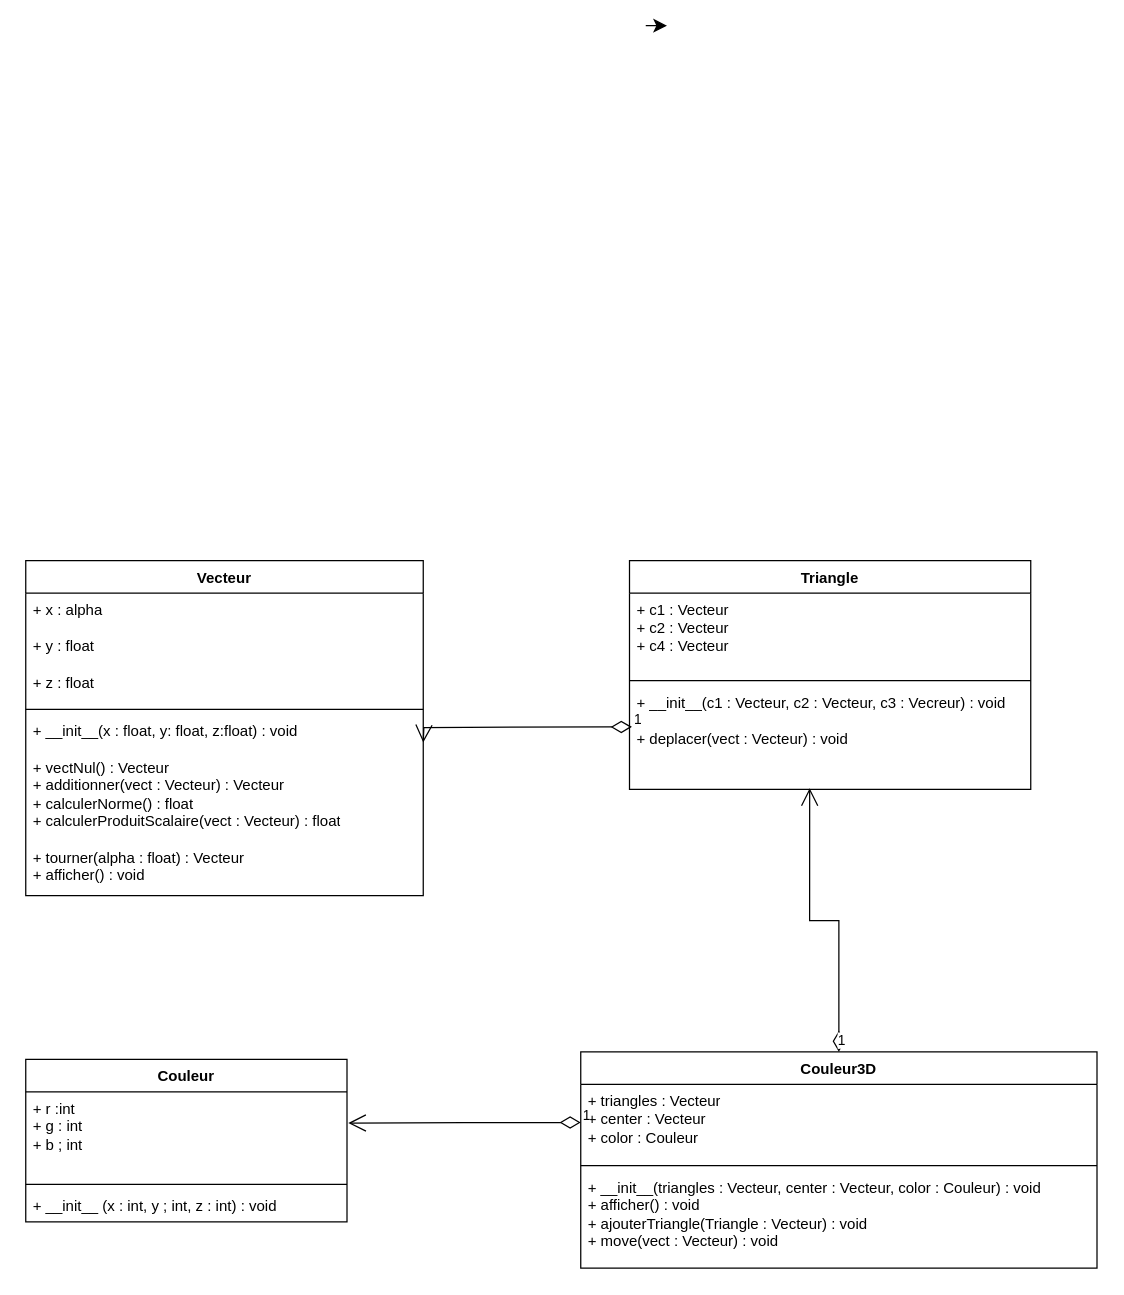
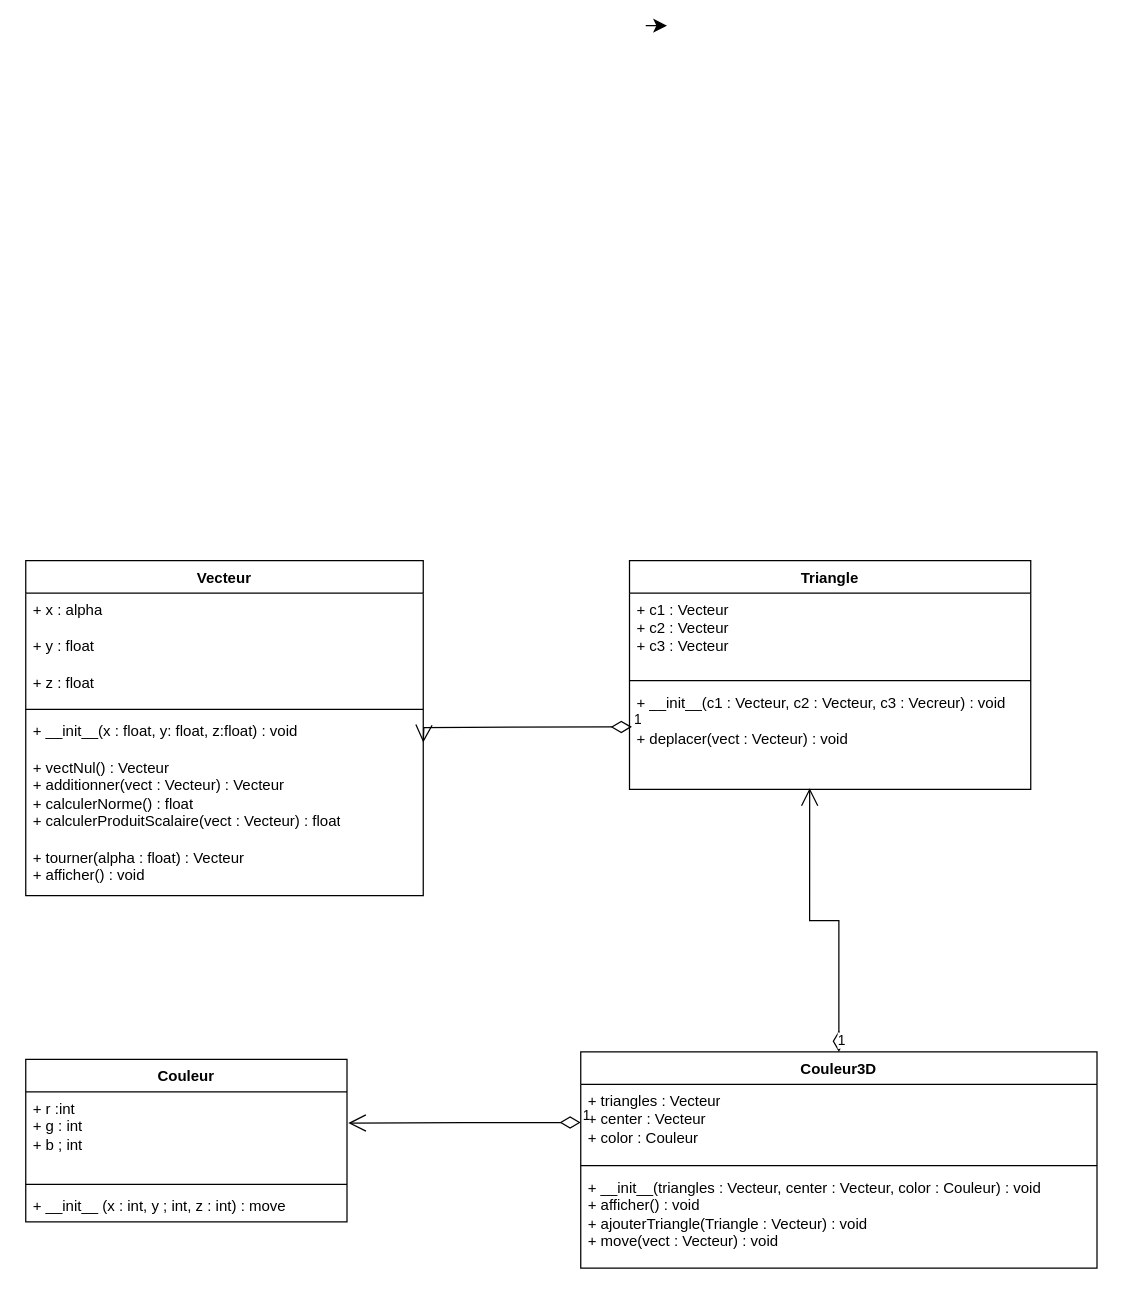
(688, 629) -> (688, 629)
(175, 1207) -> (177, 1207)
